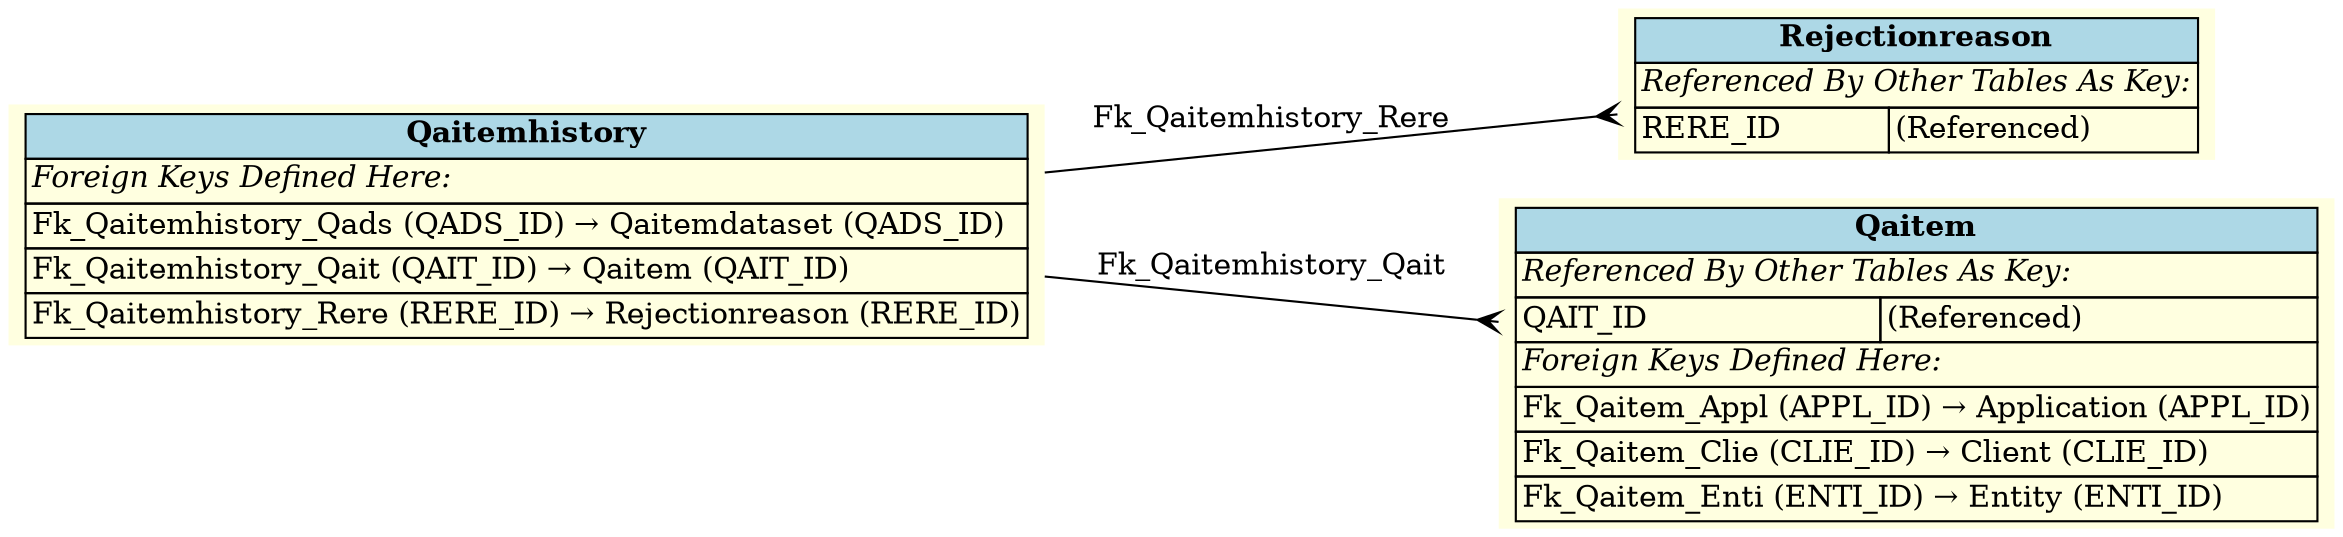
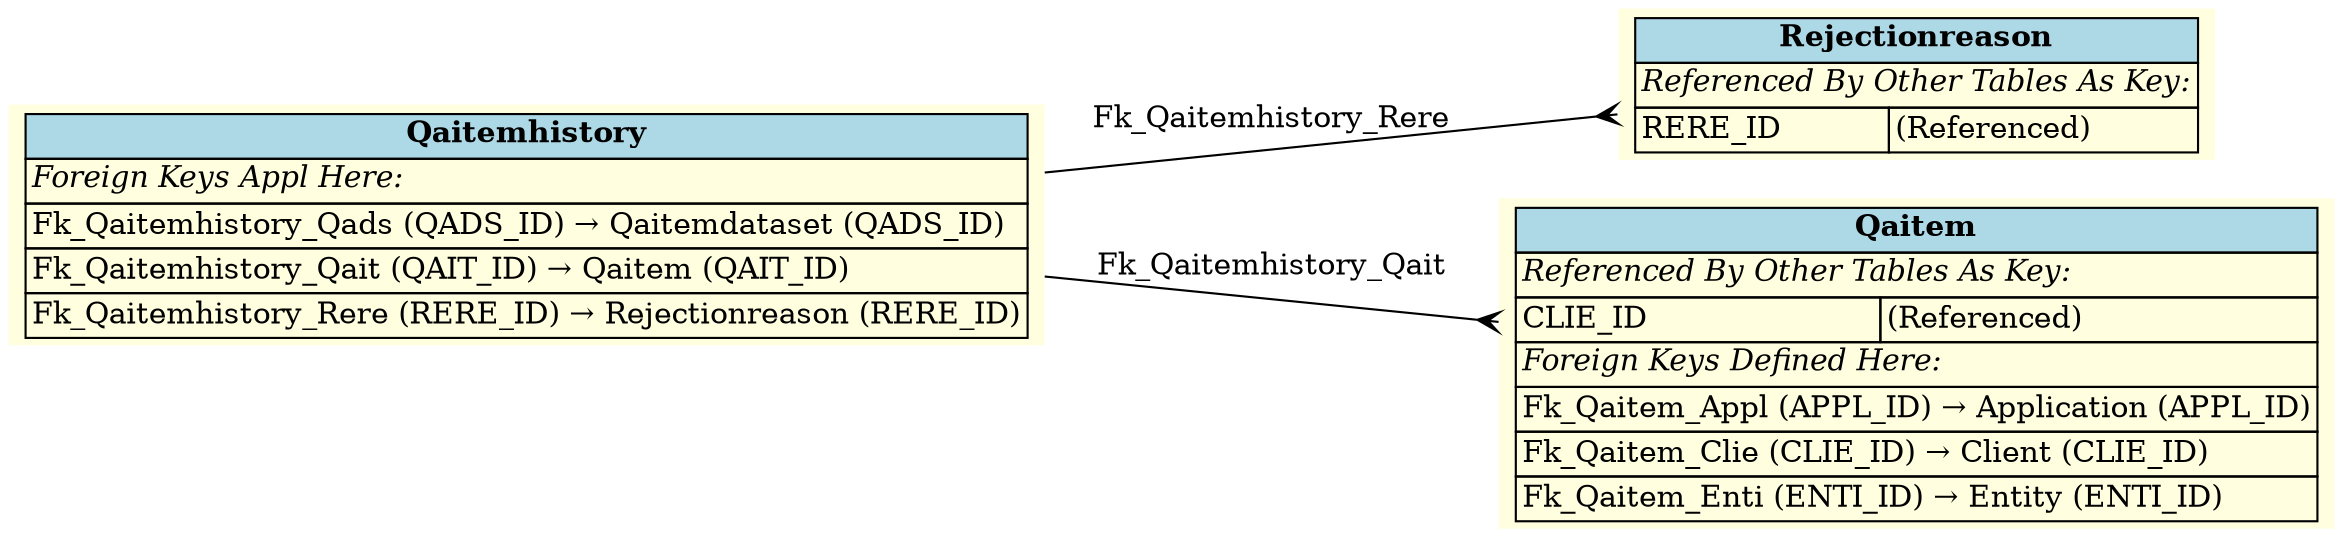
(242, 178) -> (219, 178)
(1585, 319) -> (1585, 319)
